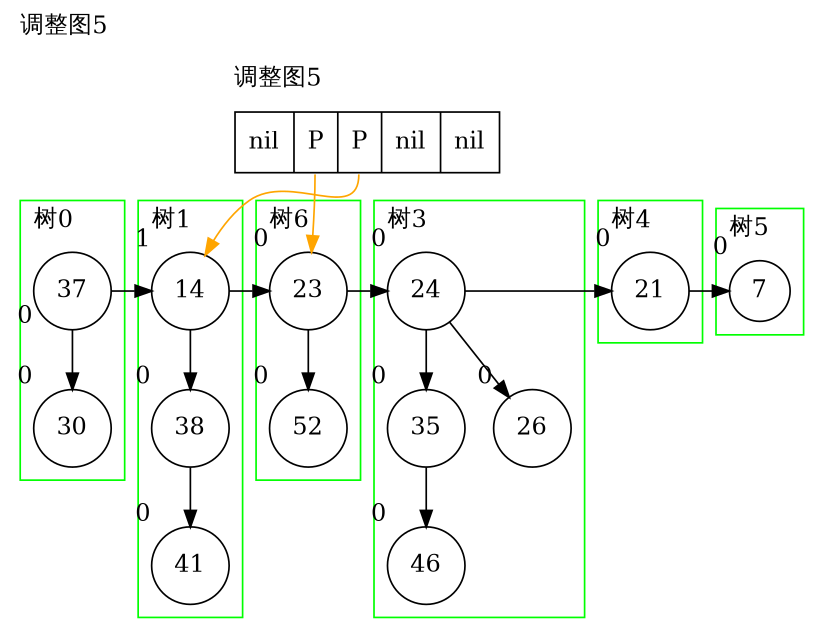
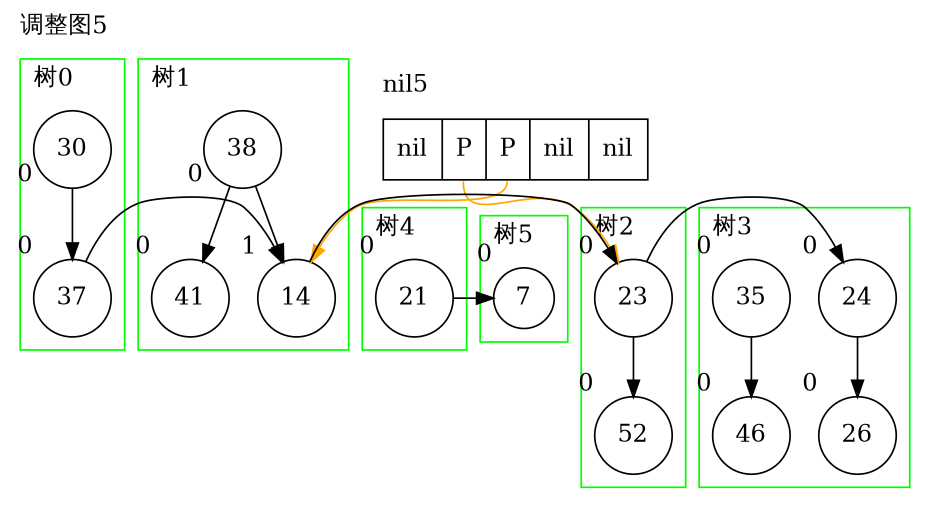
(278, 78) -> (406, 85)
(290, 220) -> (615, 227)
(530, 291) -> none
(72, 352) -> (72, 215)
(190, 352) -> (267, 216)
(426, 352) -> none
